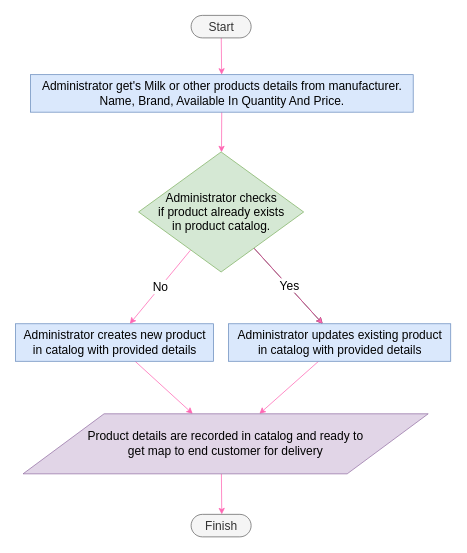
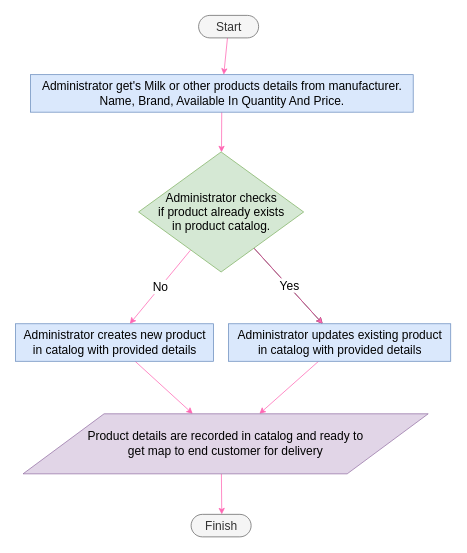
(221, 27) -> (228, 27)
